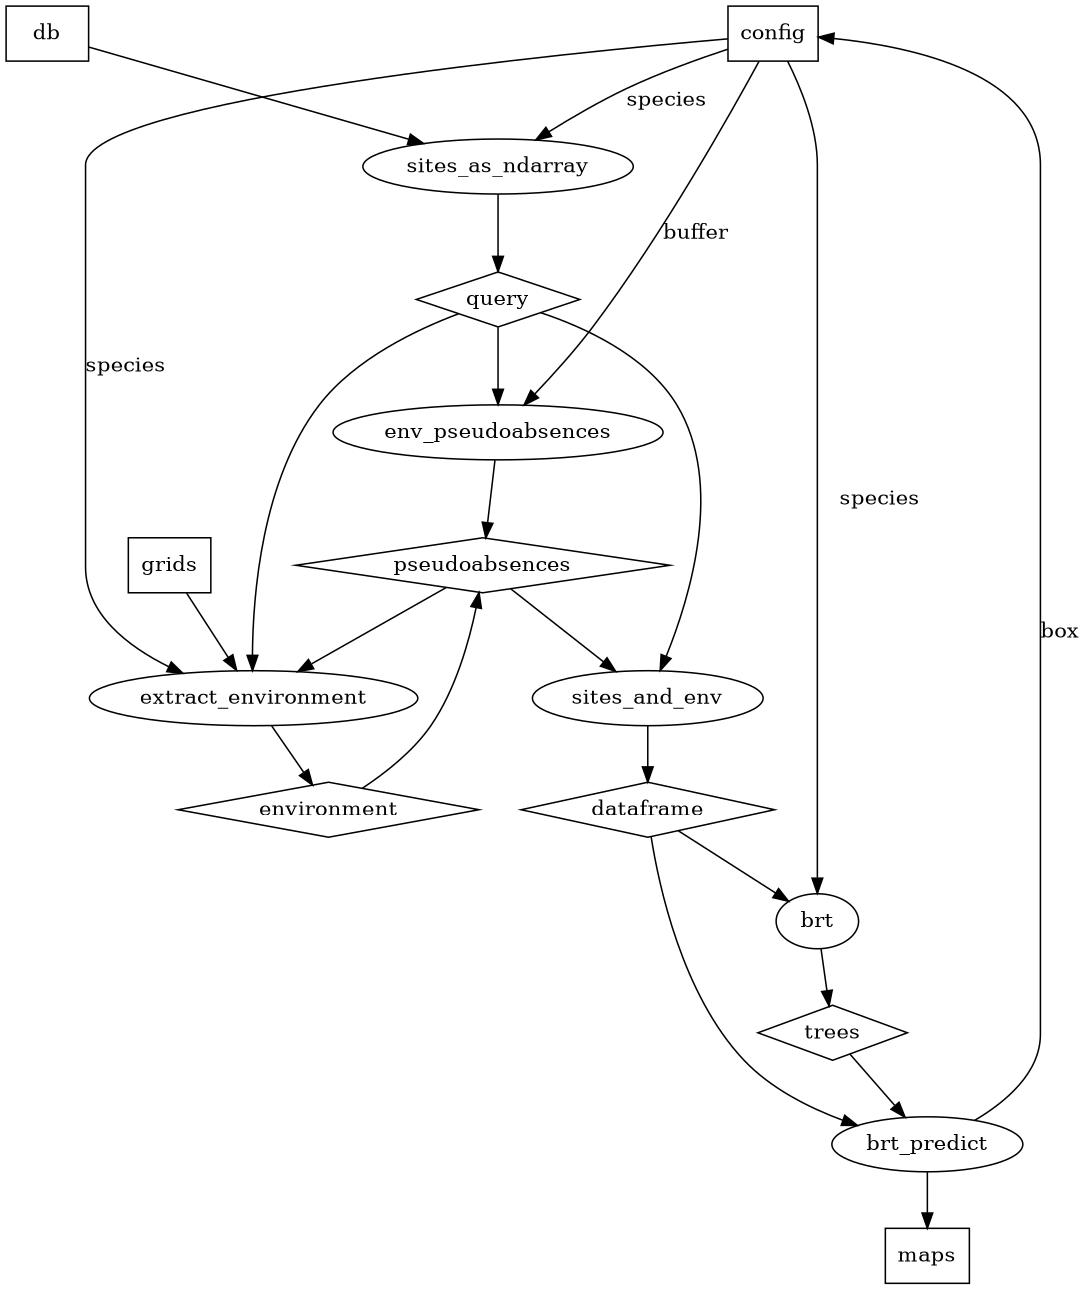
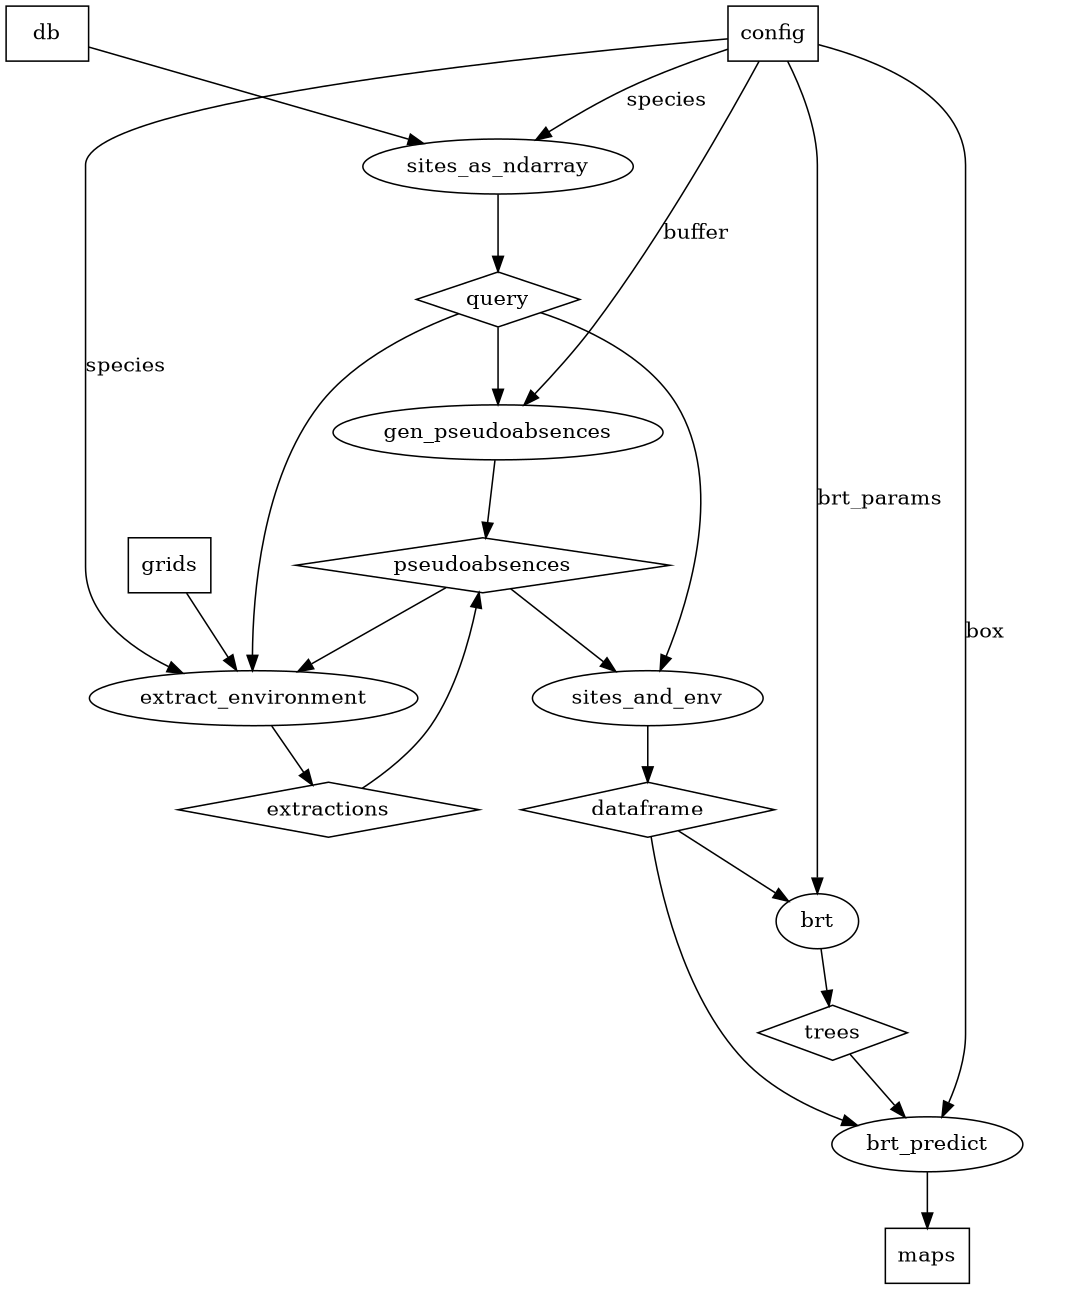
(498, 432) -> (498, 432)
(880, 499) -> (880, 499)
(1040, 524) -> (966, 533)
(328, 810) -> (328, 810)
